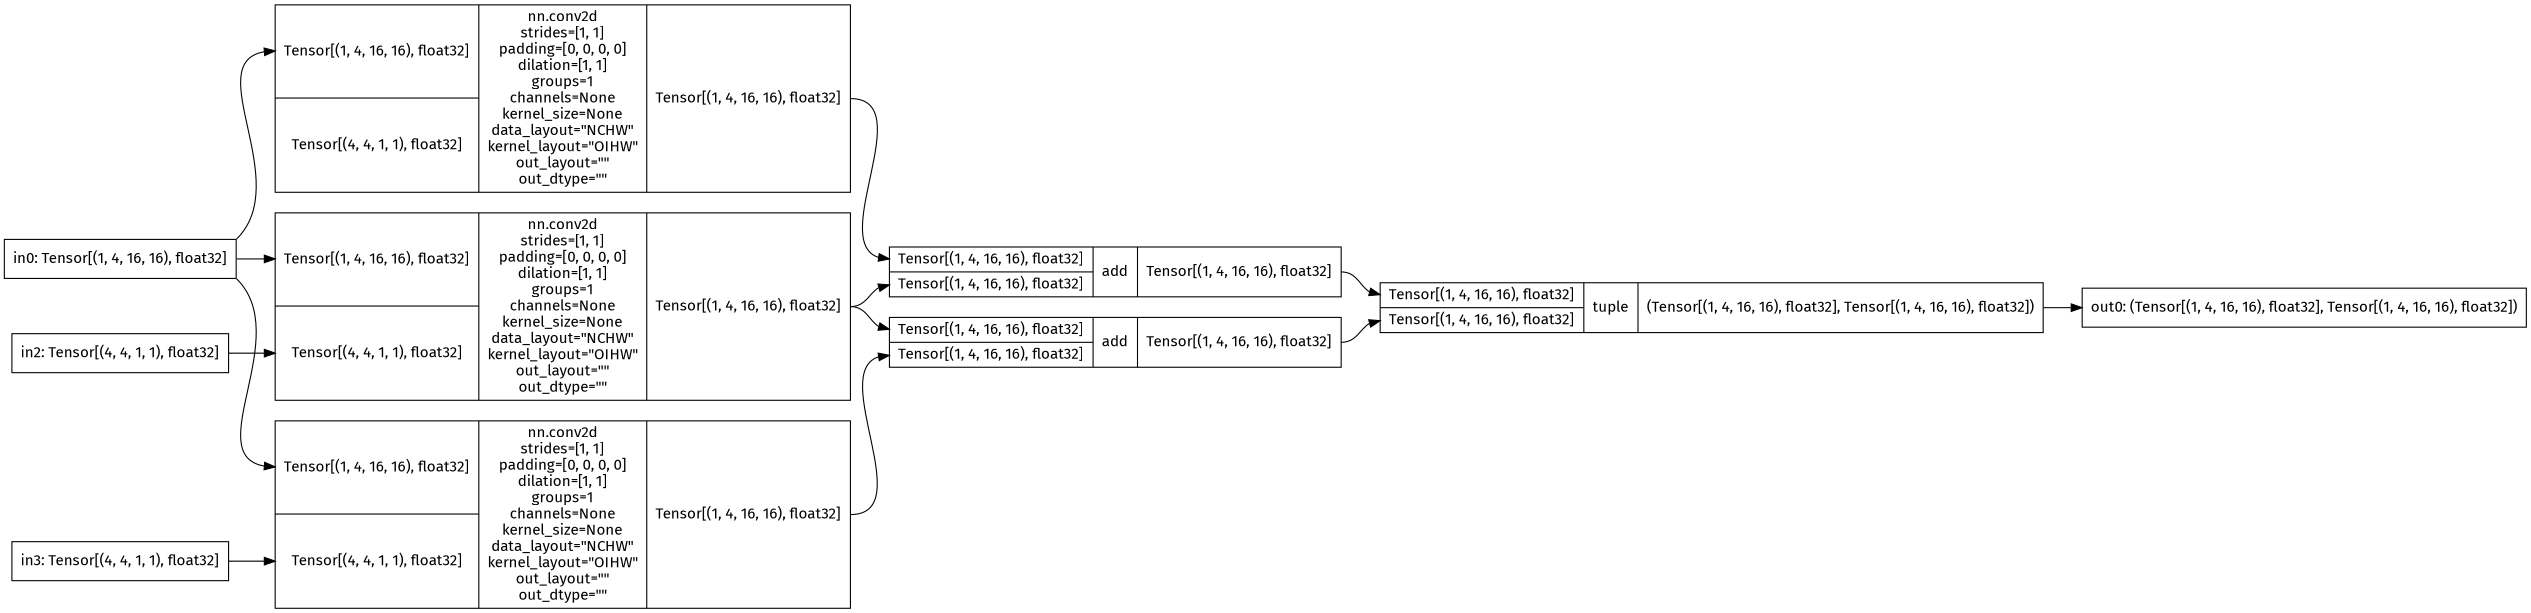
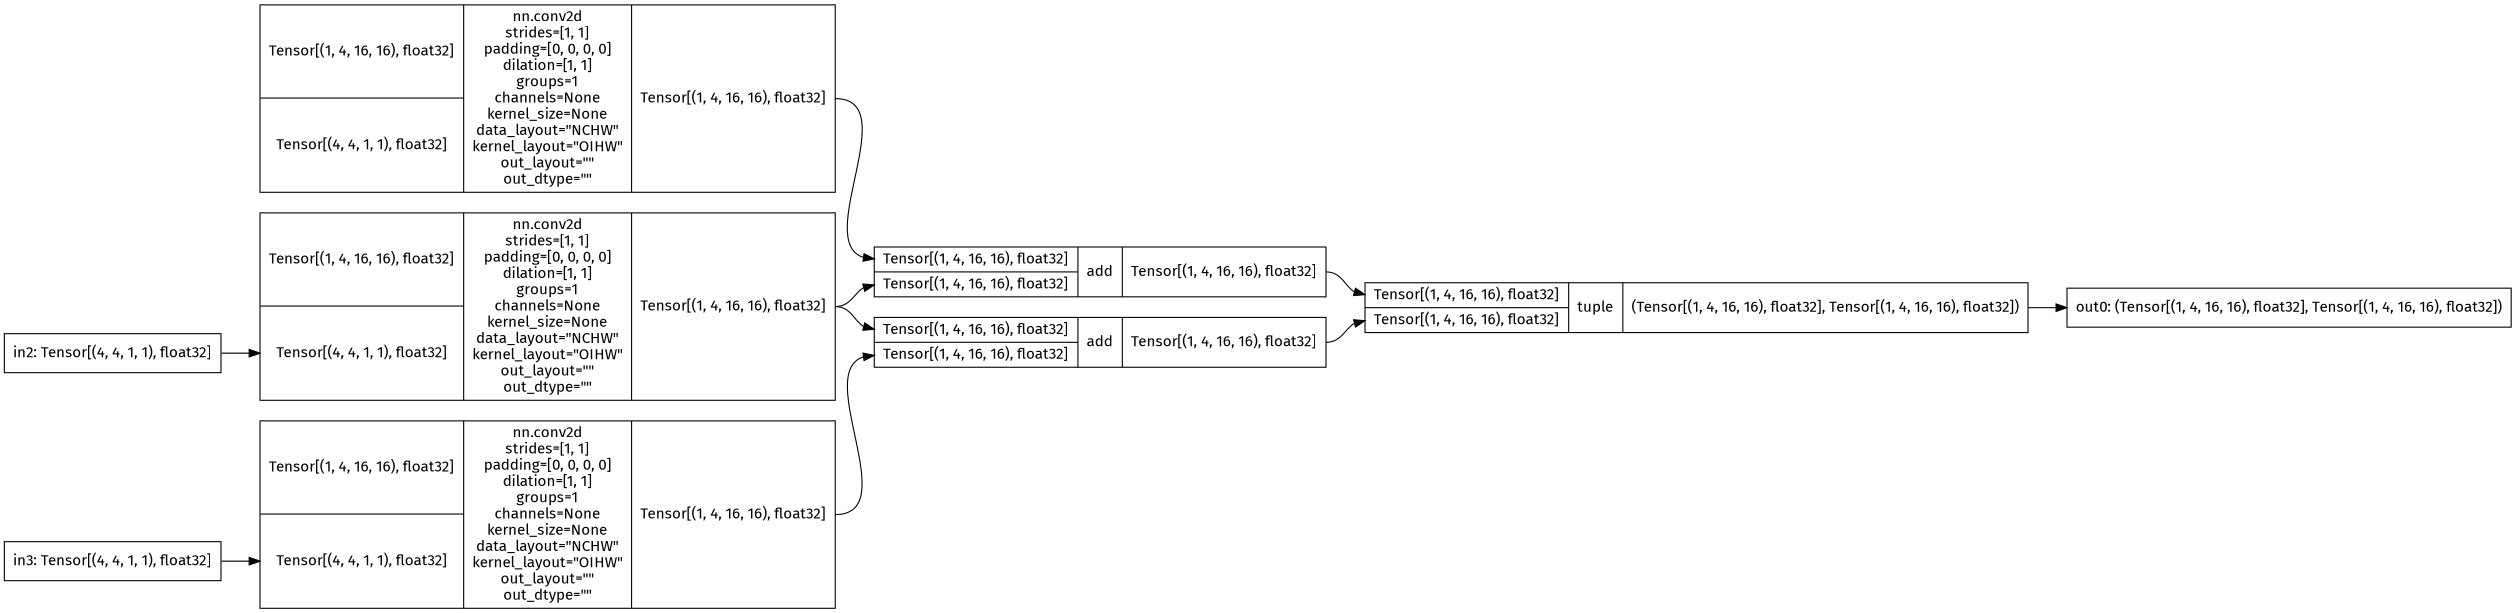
(120, 259) -> none
